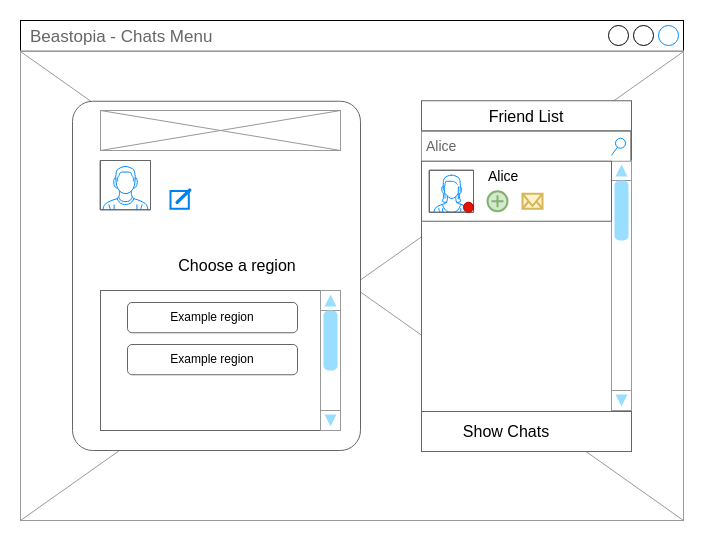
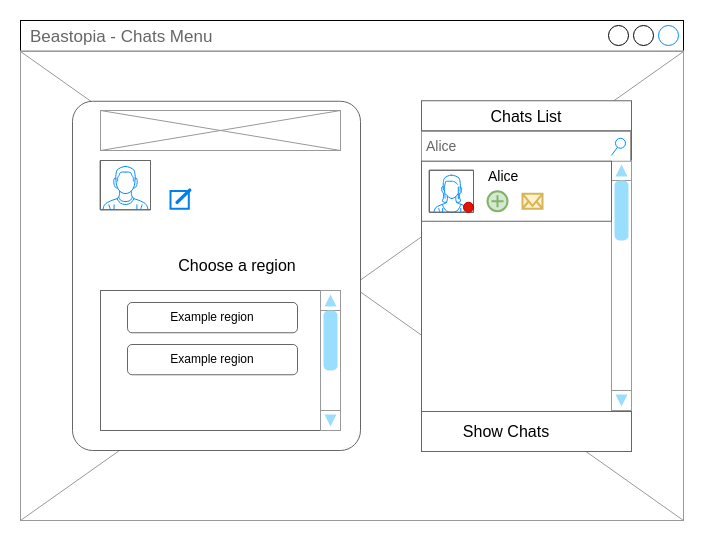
(527, 117) -> (527, 117)
